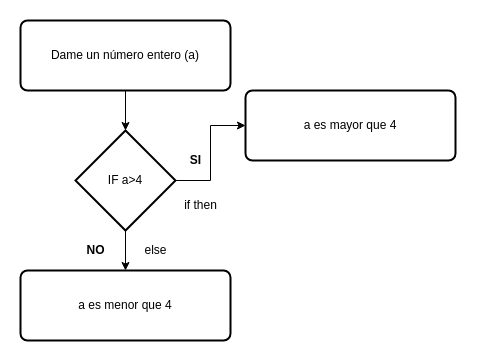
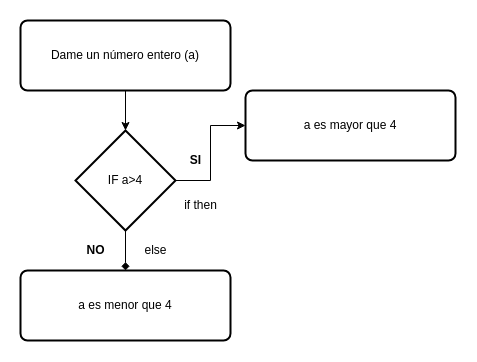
(126, 262) -> (126, 261)
